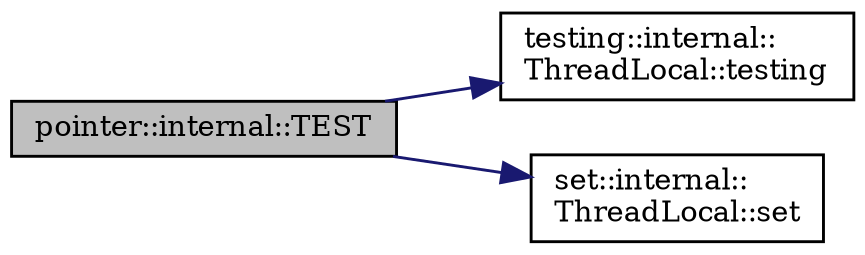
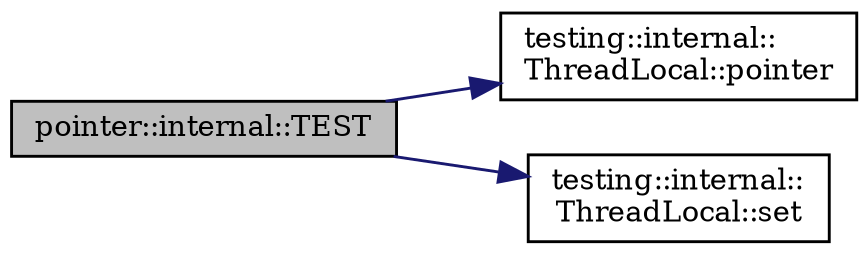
(677, 56) -> (679, 56)
(677, 198) -> (679, 198)
